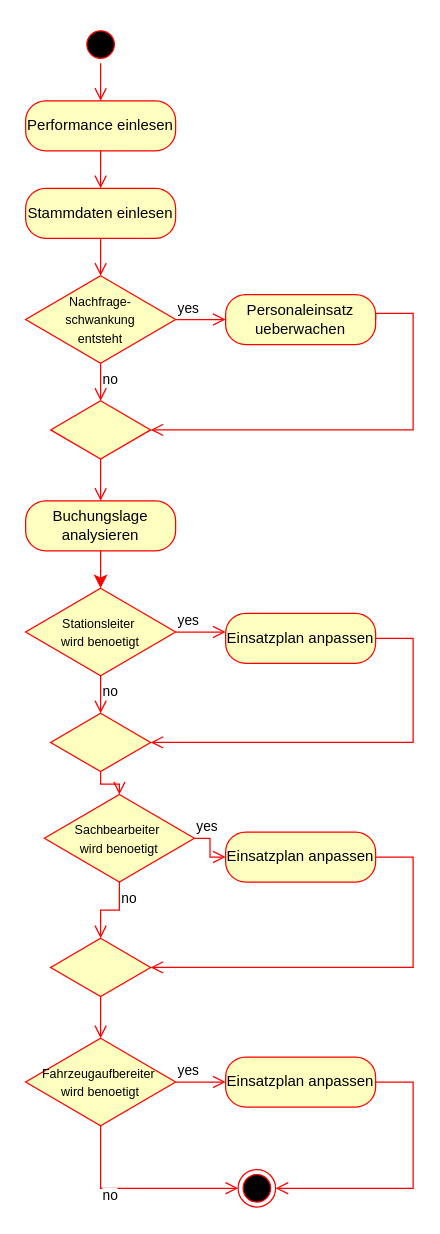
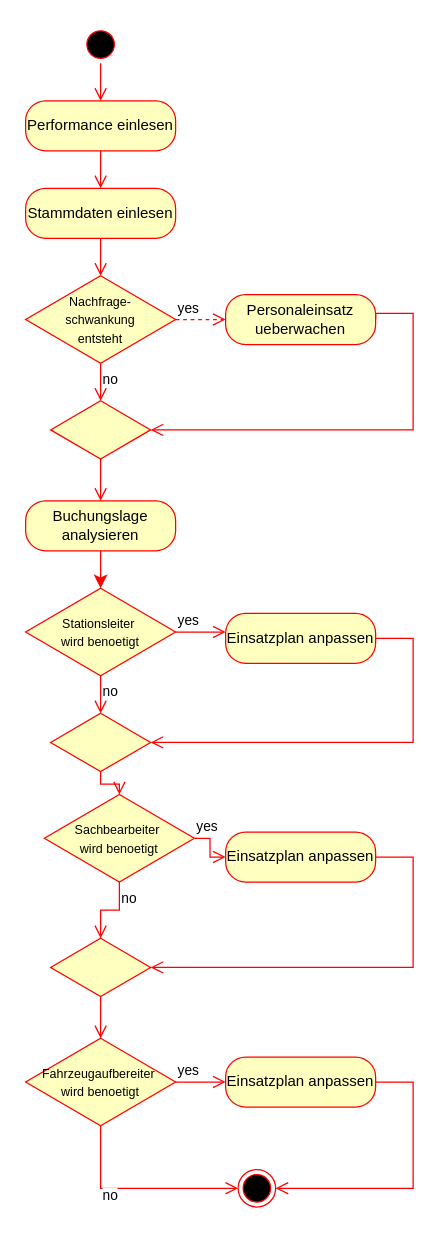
(199, 319) -> (199, 319)
